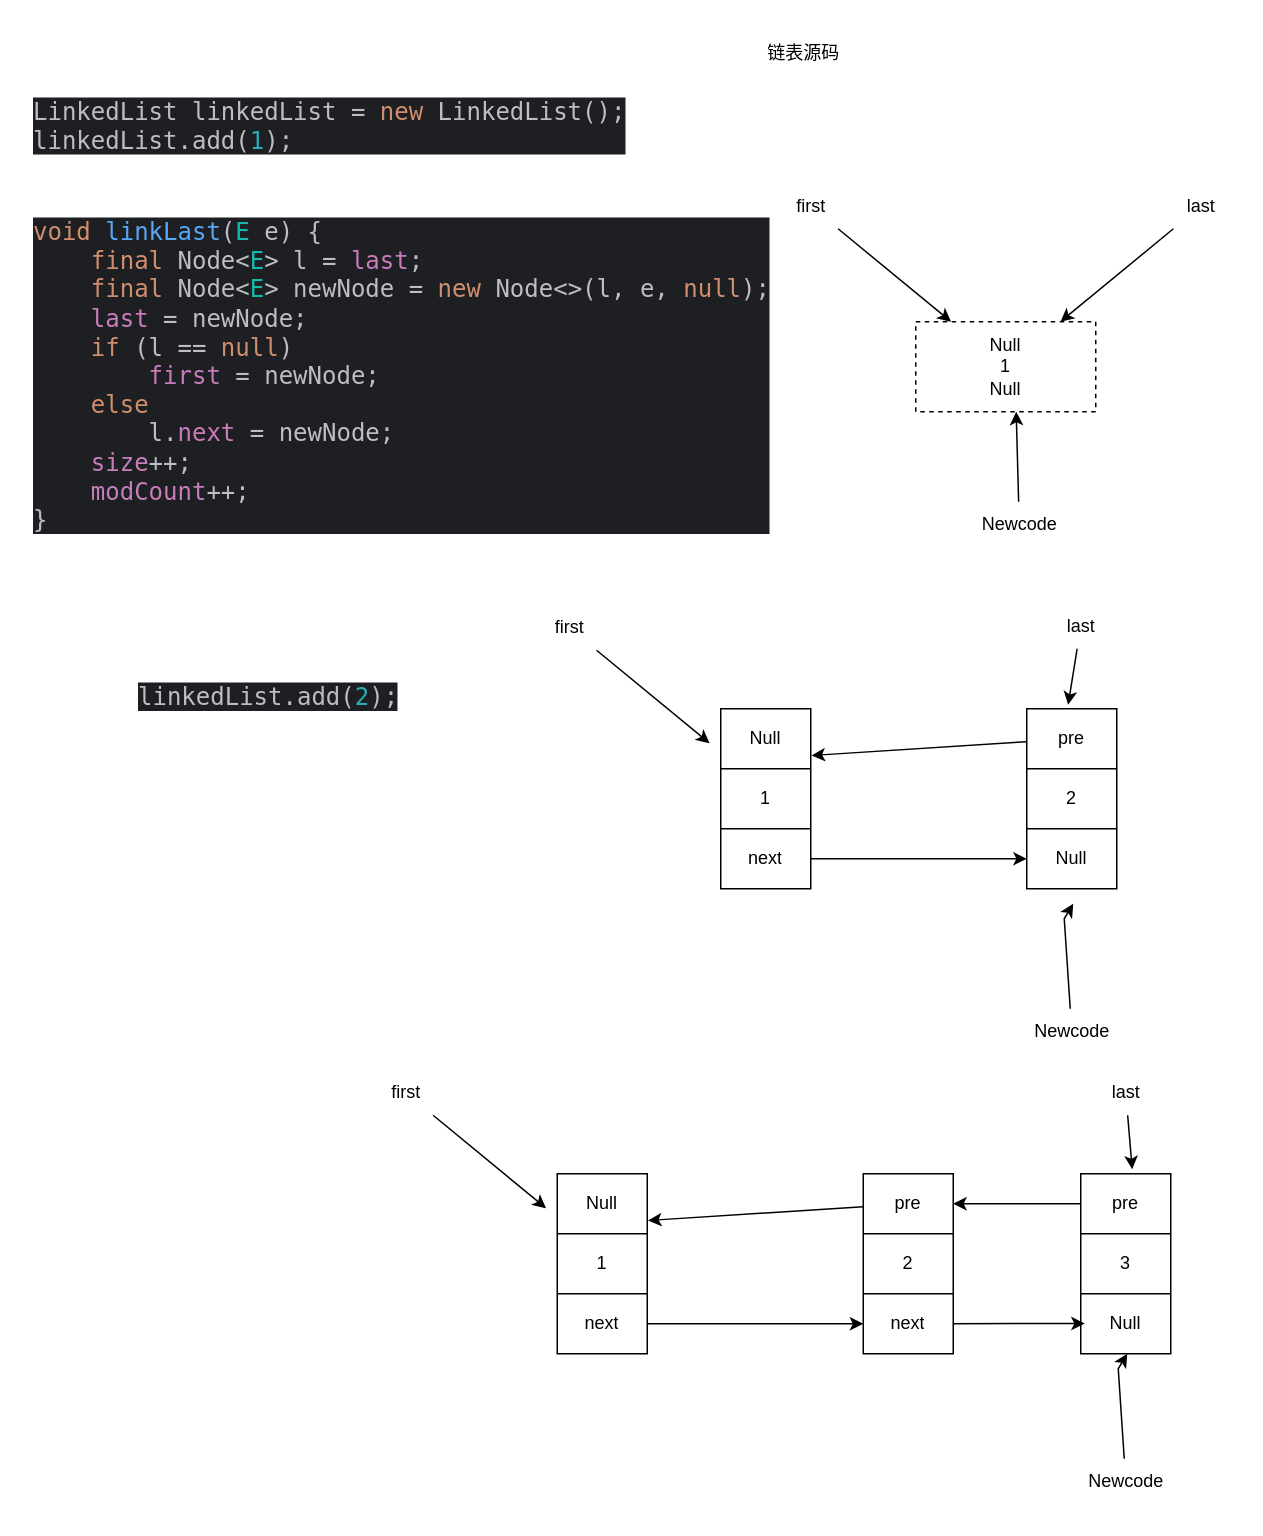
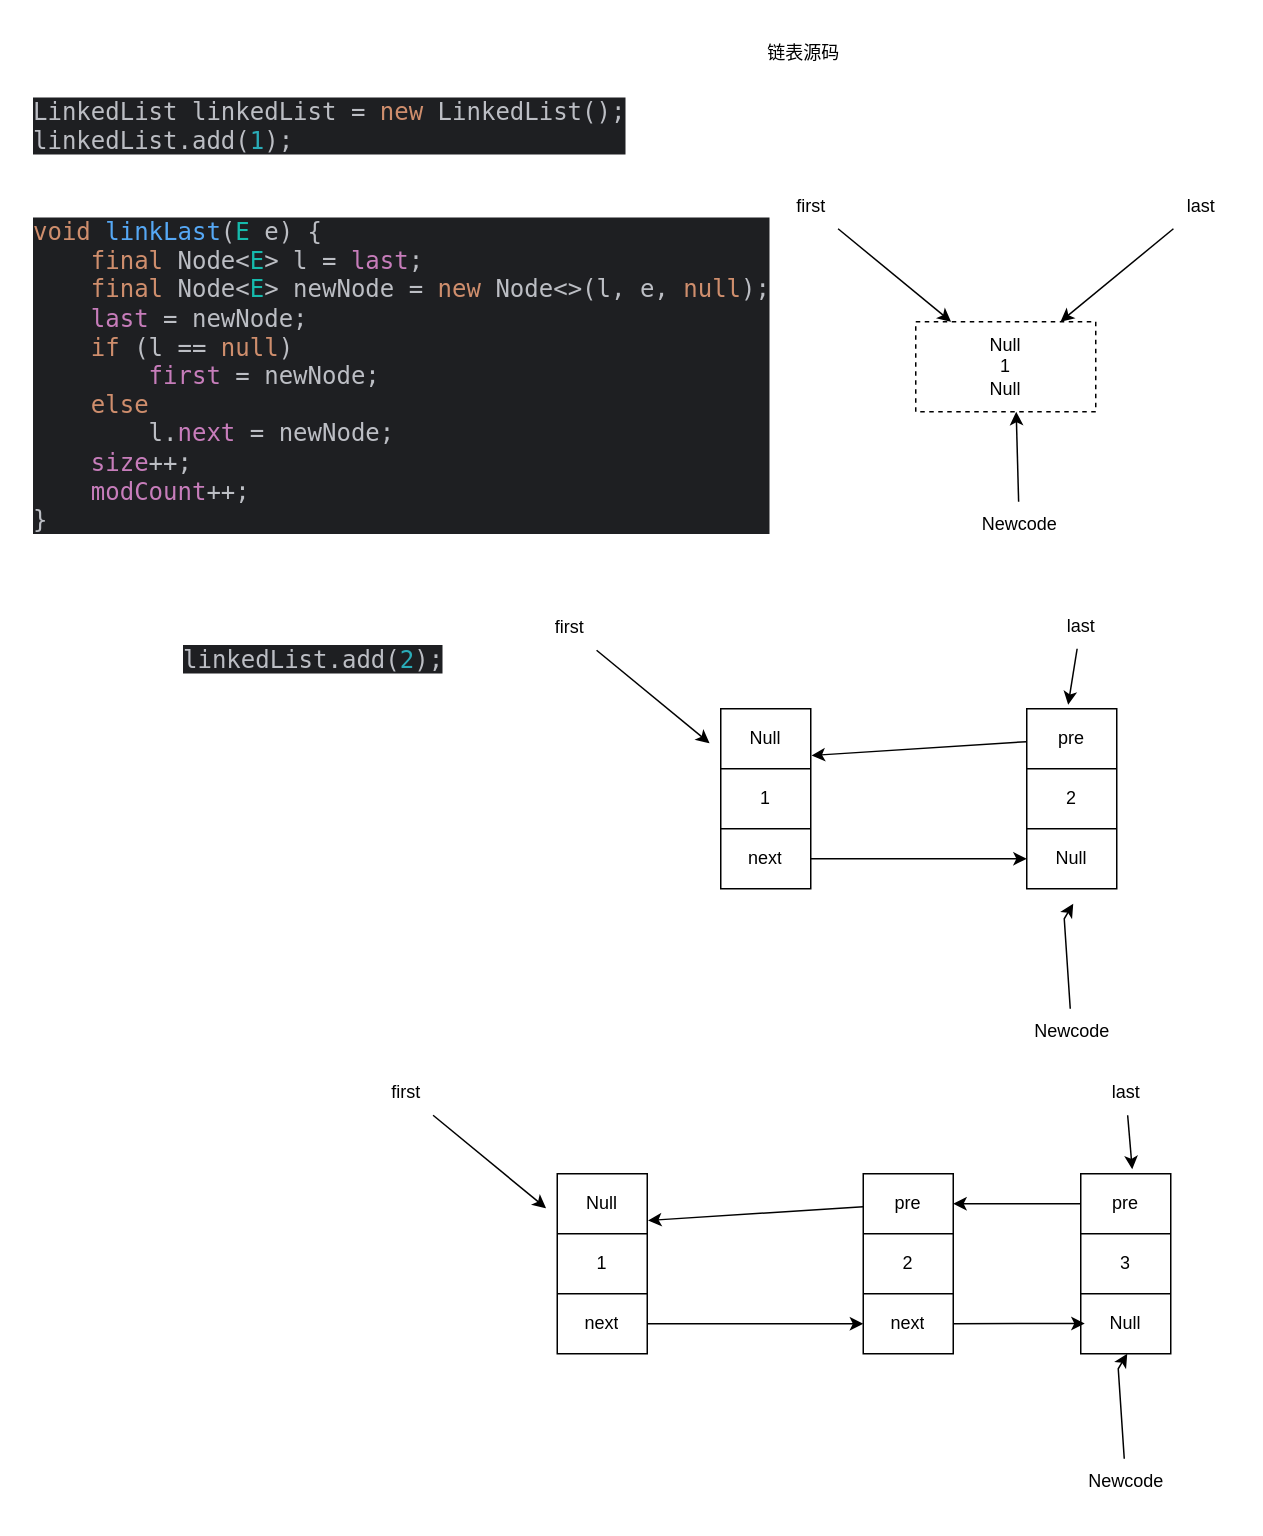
(271, 701) -> (316, 664)
